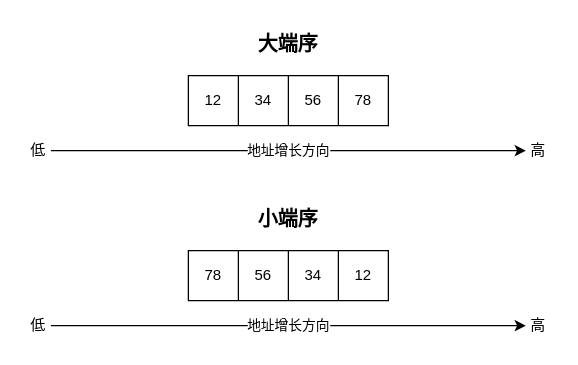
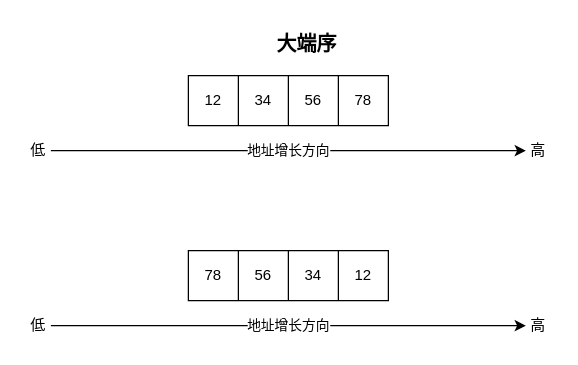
(288, 44) -> (307, 44)
(288, 219) -> none
